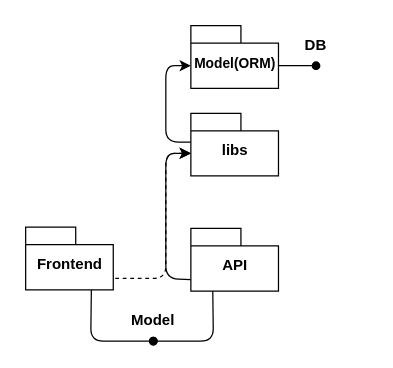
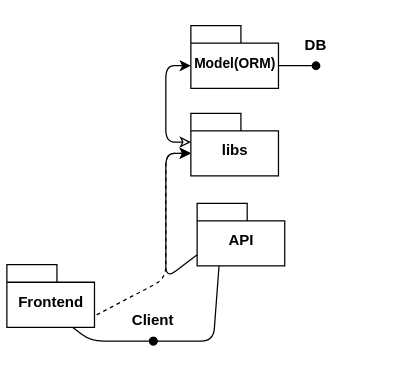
(179, 142) -> (174, 142)
(69, 258) -> (51, 296)
(234, 259) -> (241, 234)
(153, 320) -> (153, 320)
